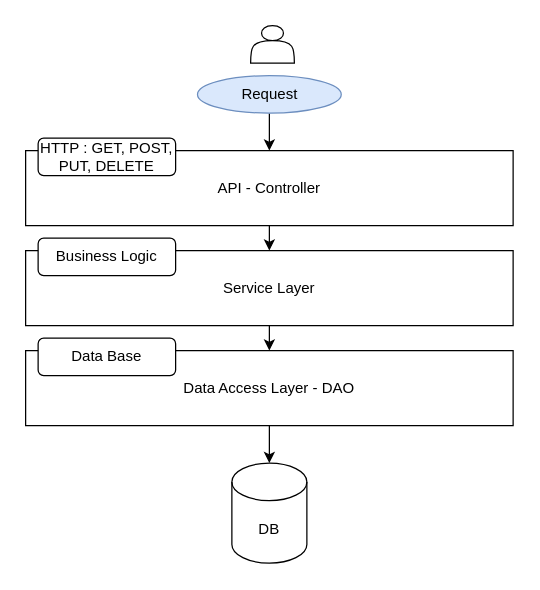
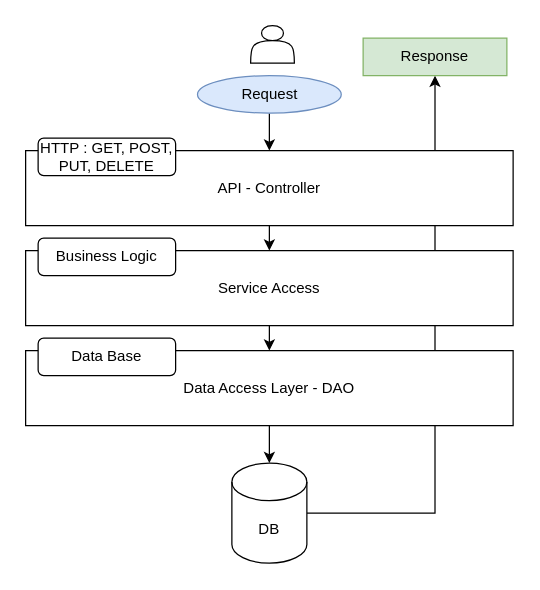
none -> (435, 57)
(269, 288) -> (269, 288)
none -> (415, 513)
